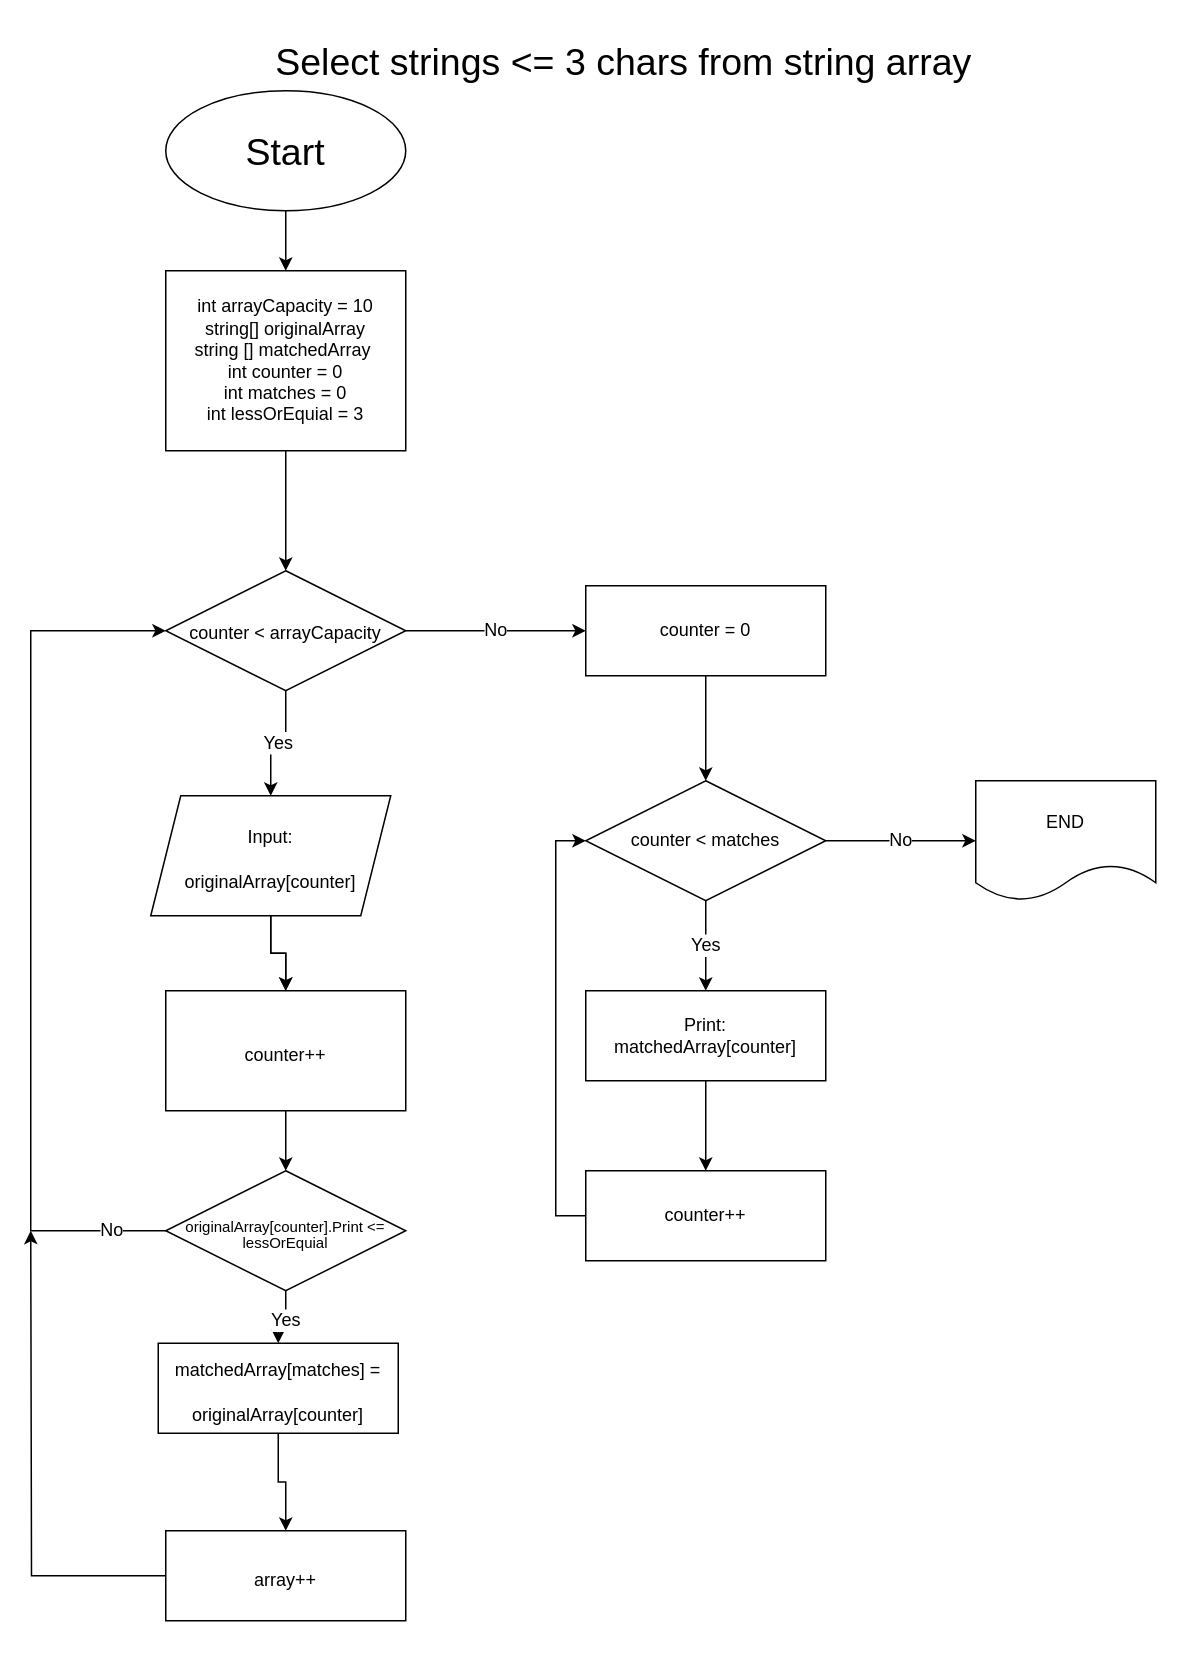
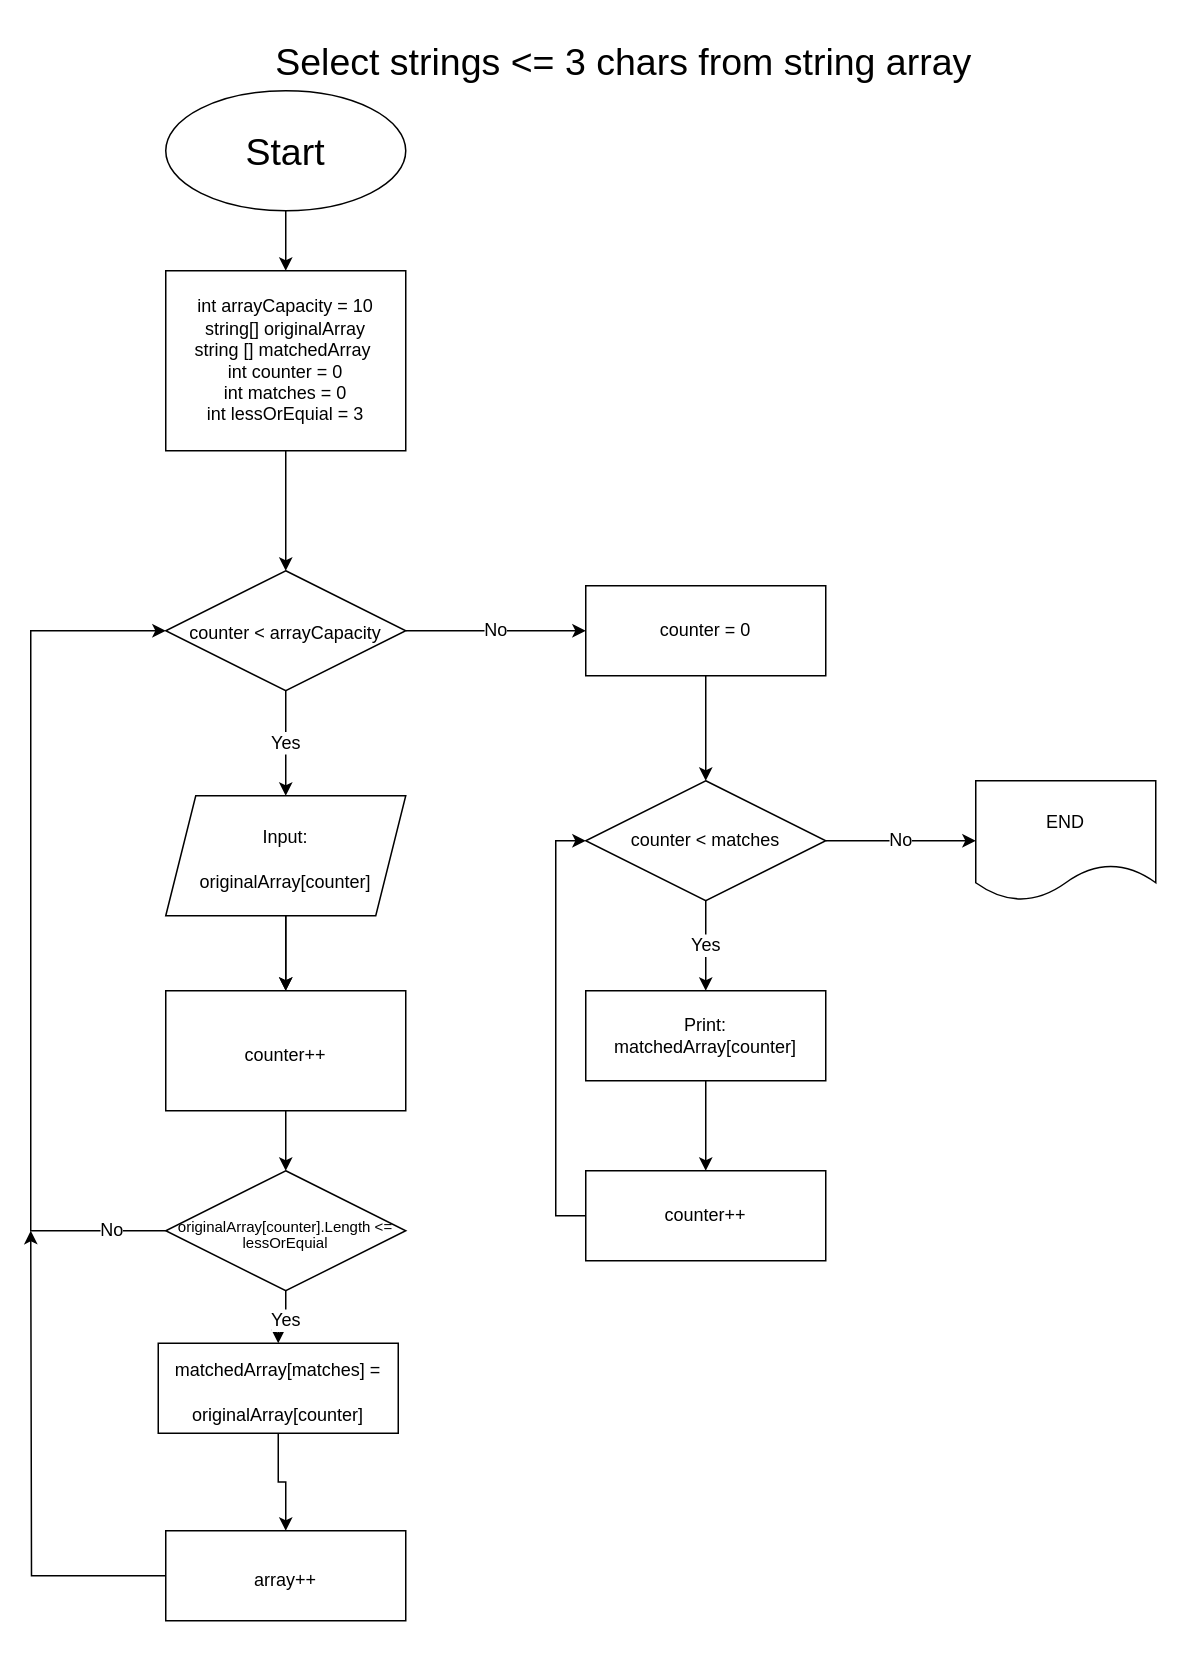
(271, 856) -> (286, 856)
(286, 1231) -> (286, 1231)
